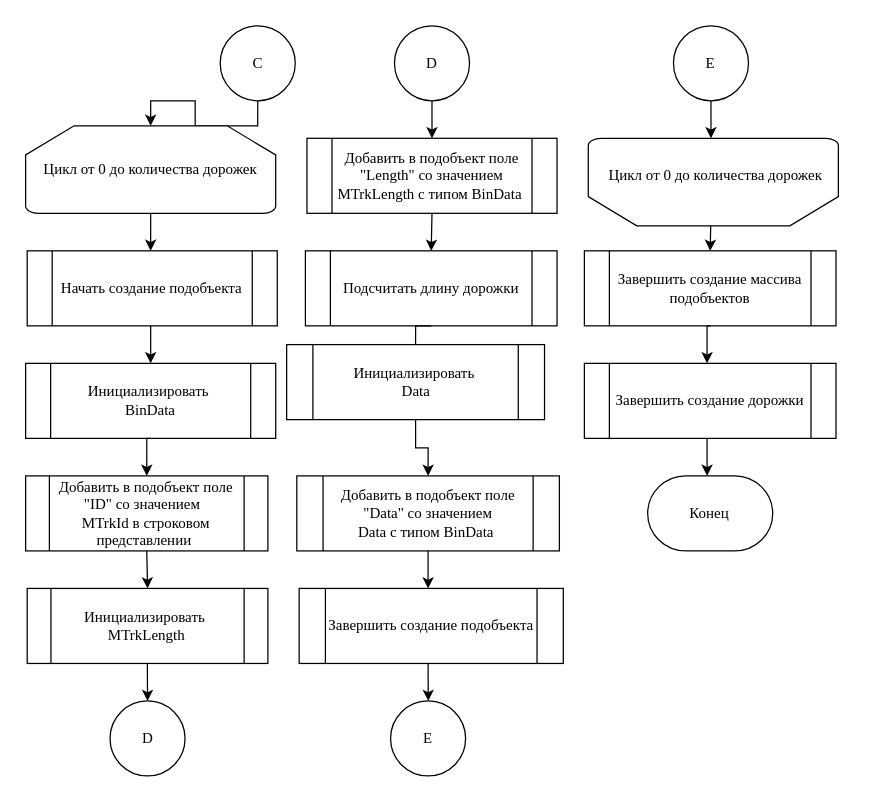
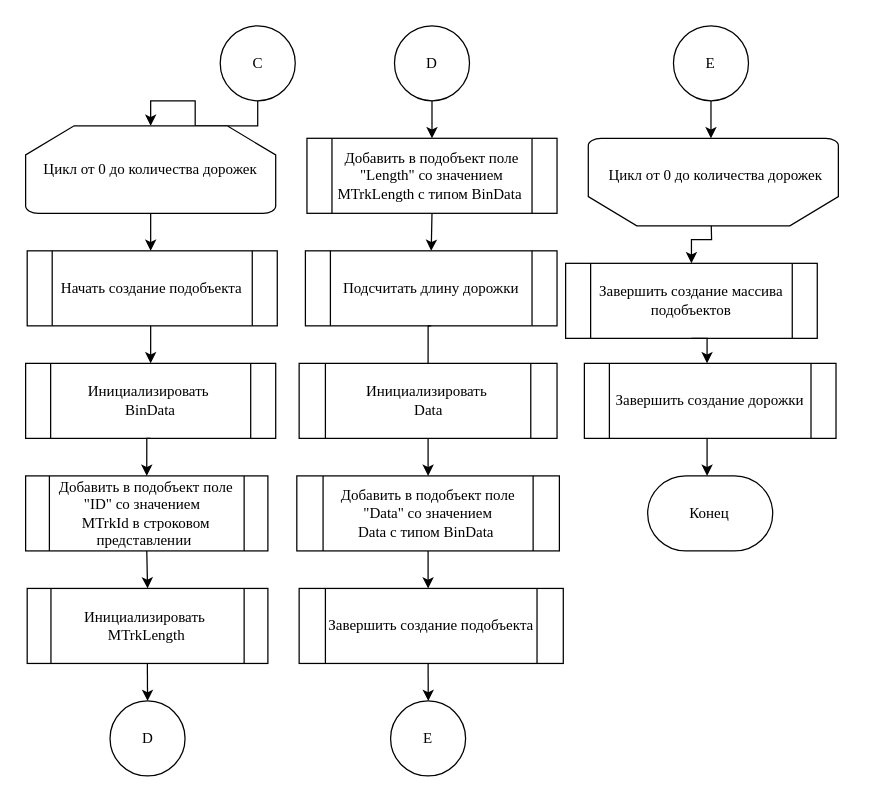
(710, 288) -> (691, 301)
(415, 382) -> (428, 401)
